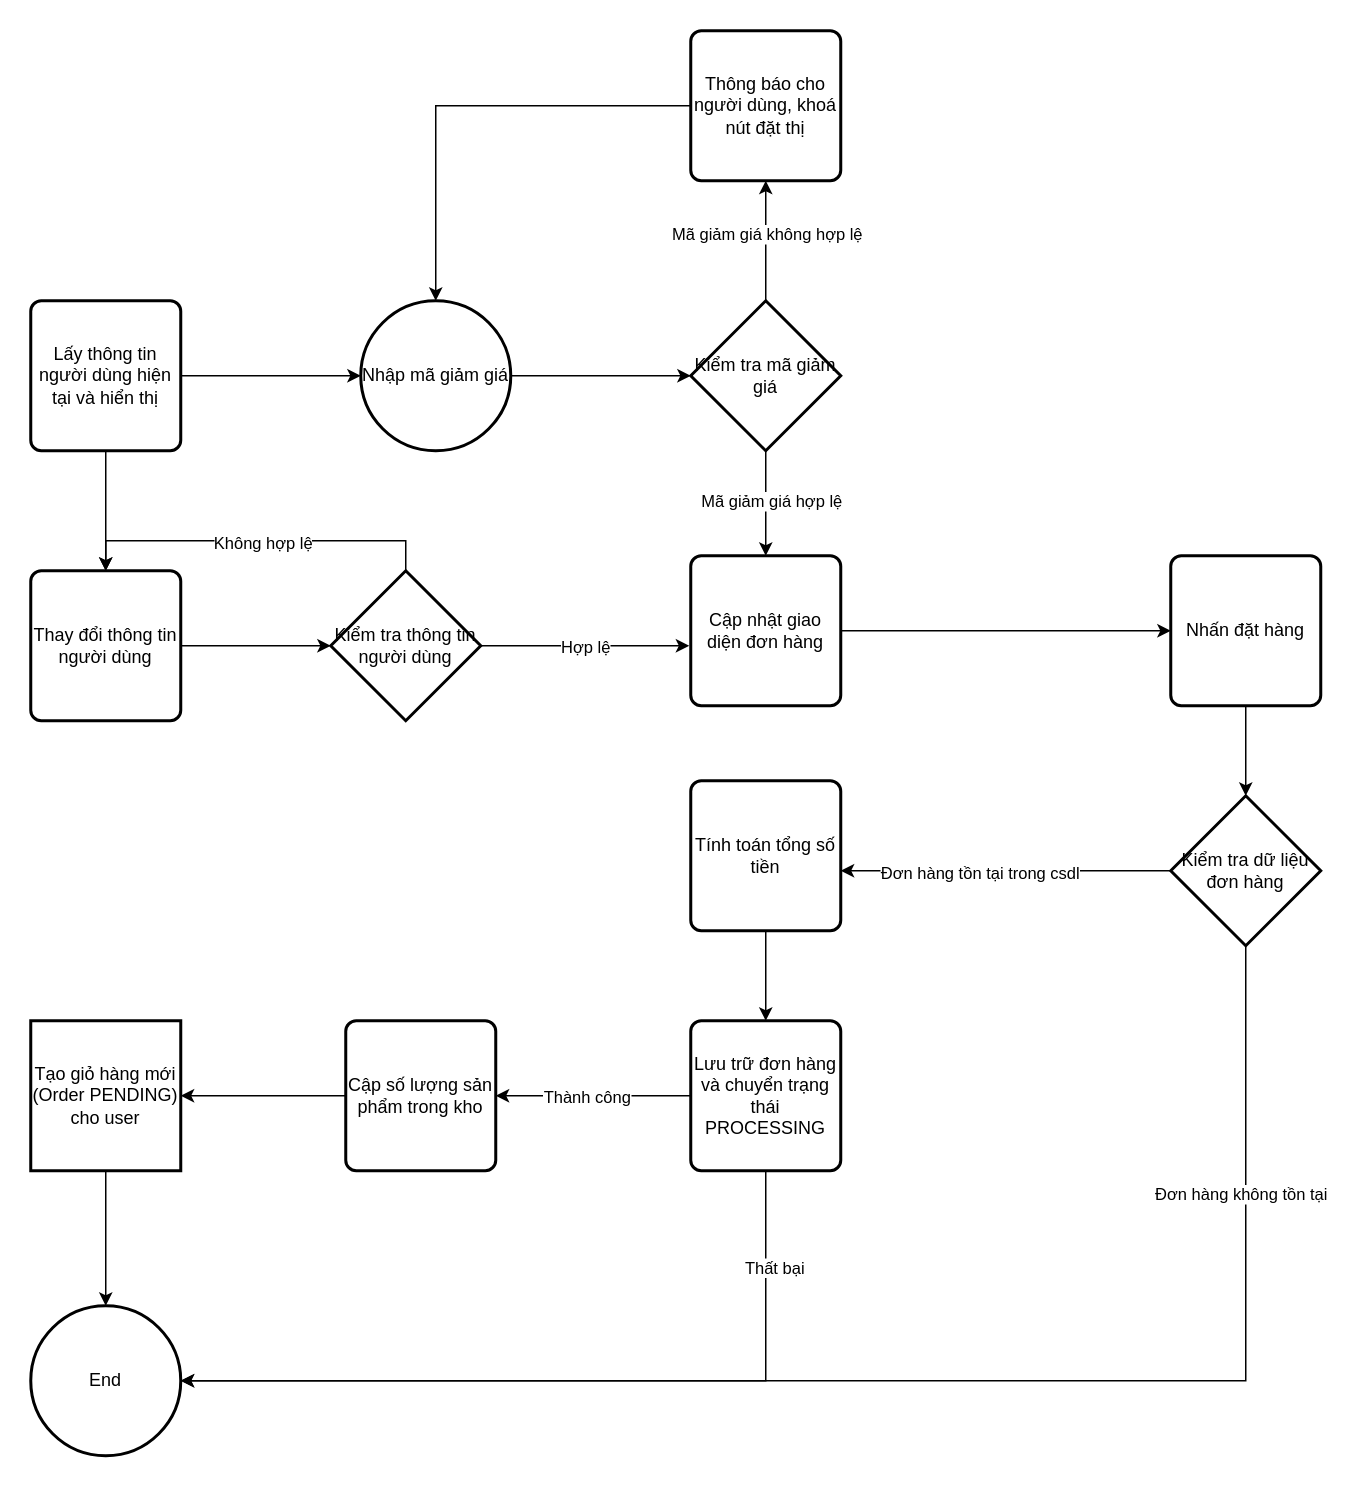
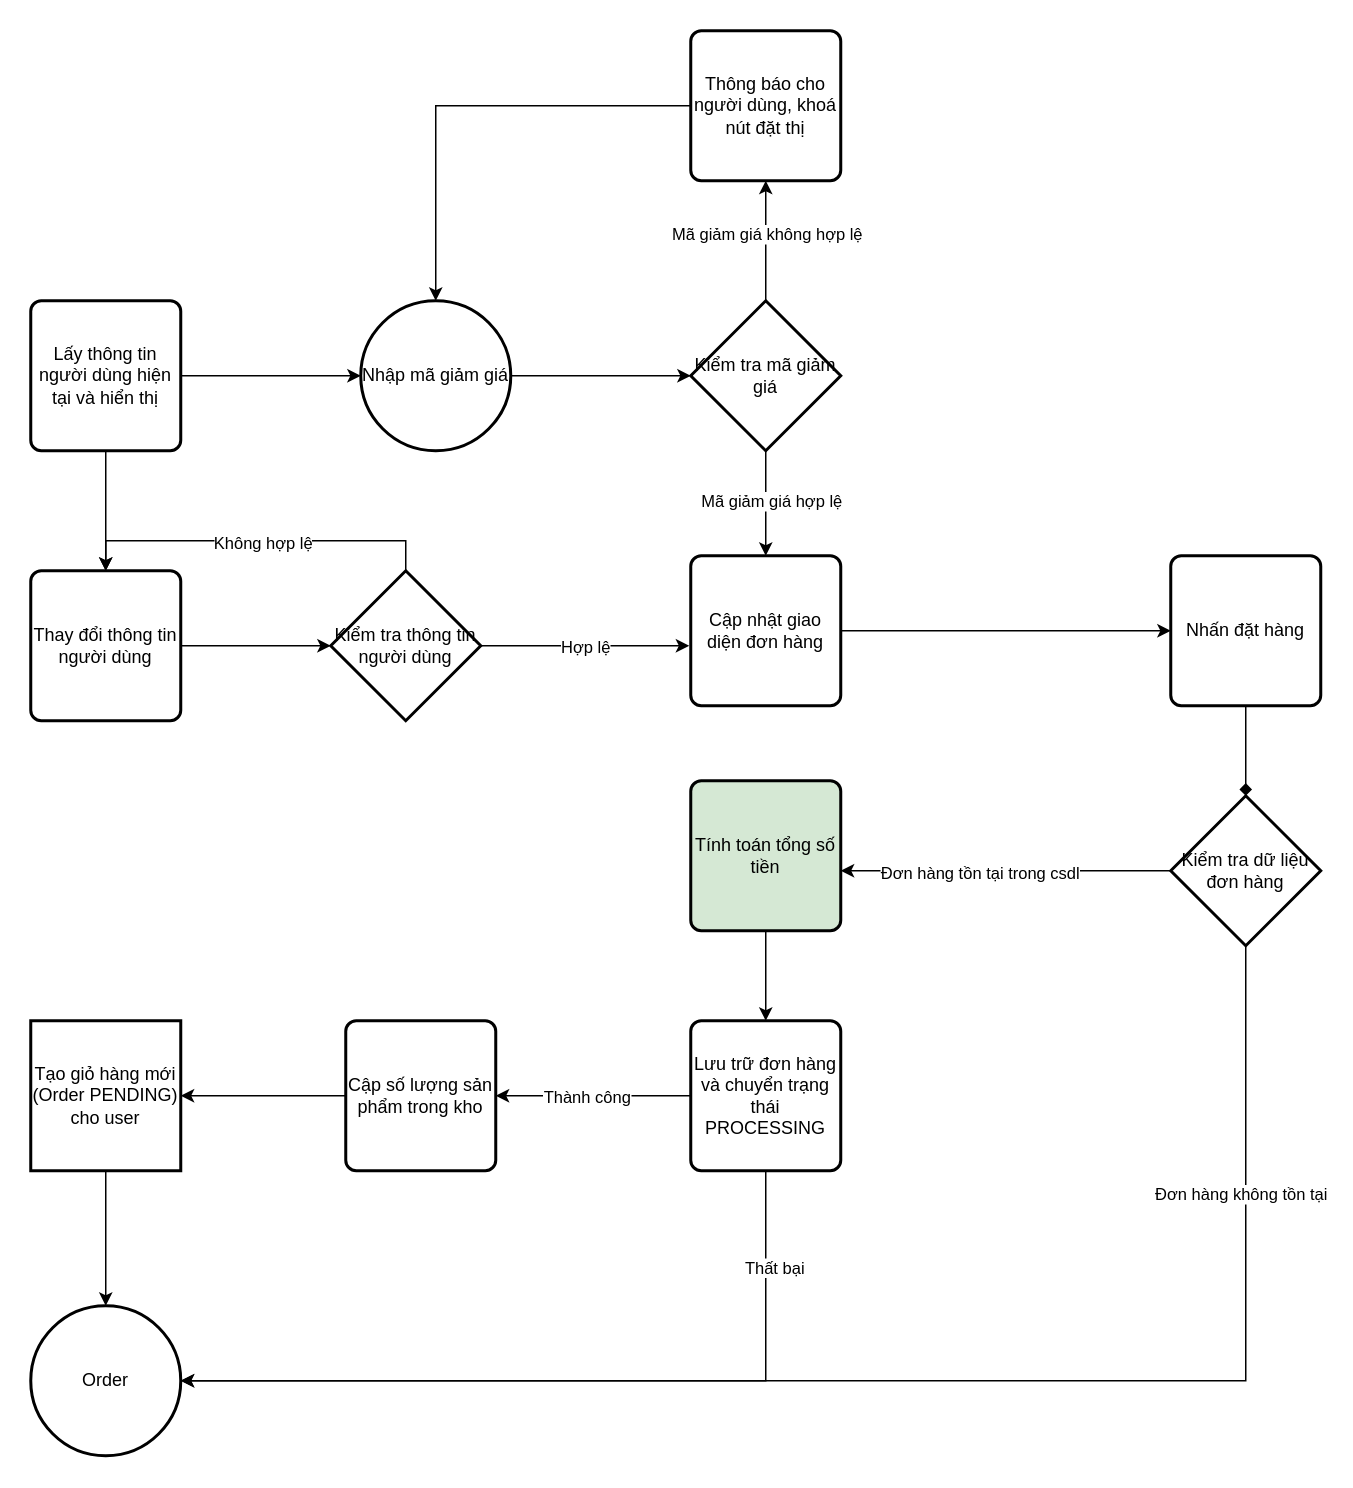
(1246, 784) -> (1246, 783)
(766, 856) -> (766, 856)
(106, 1381) -> (106, 1381)
